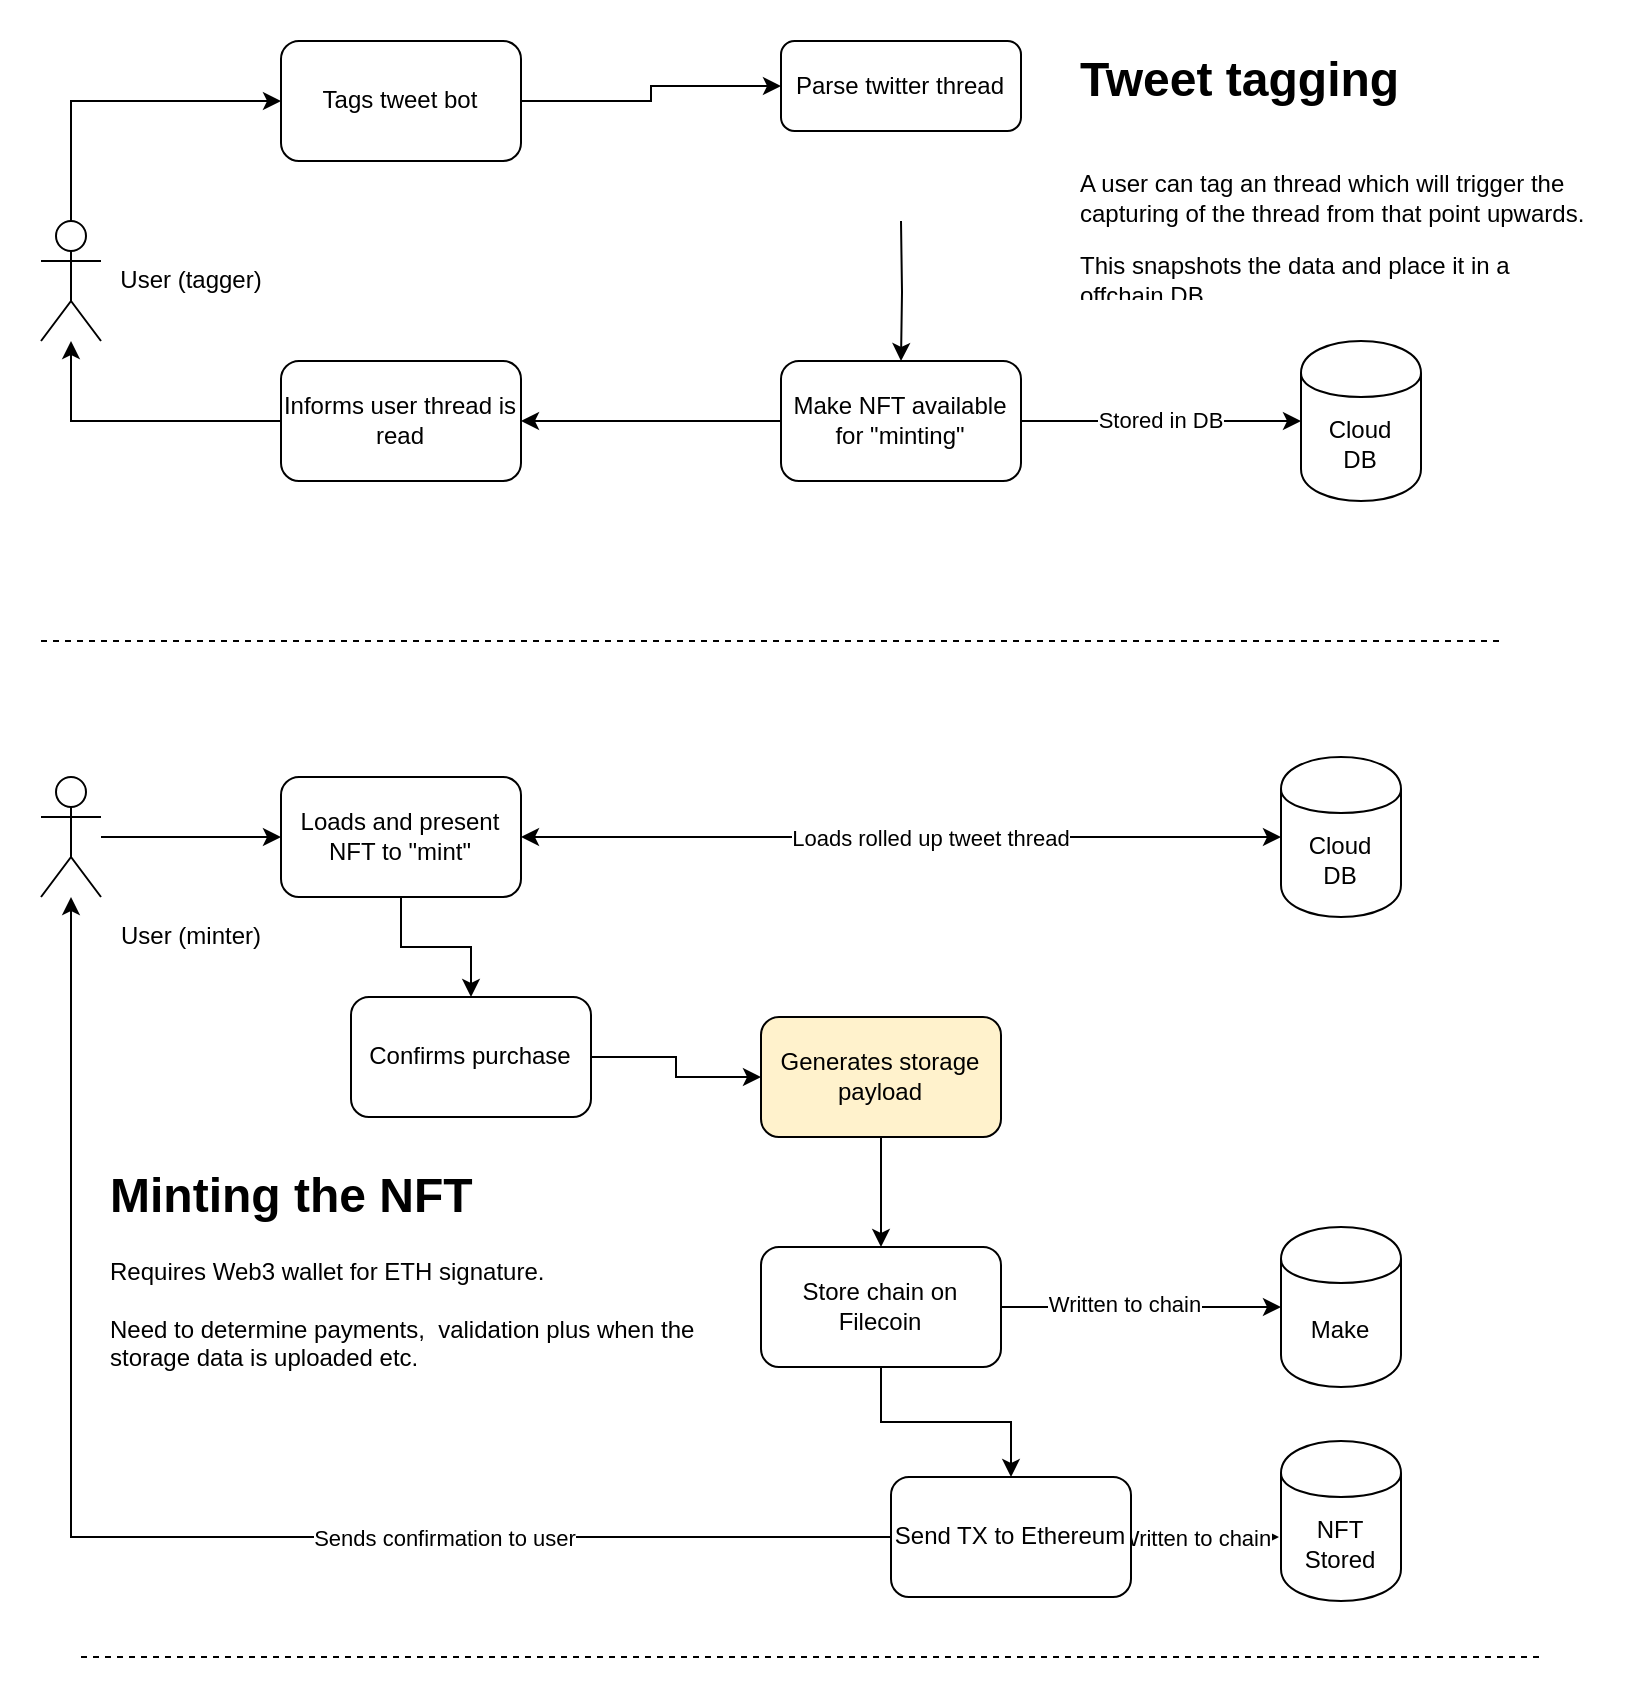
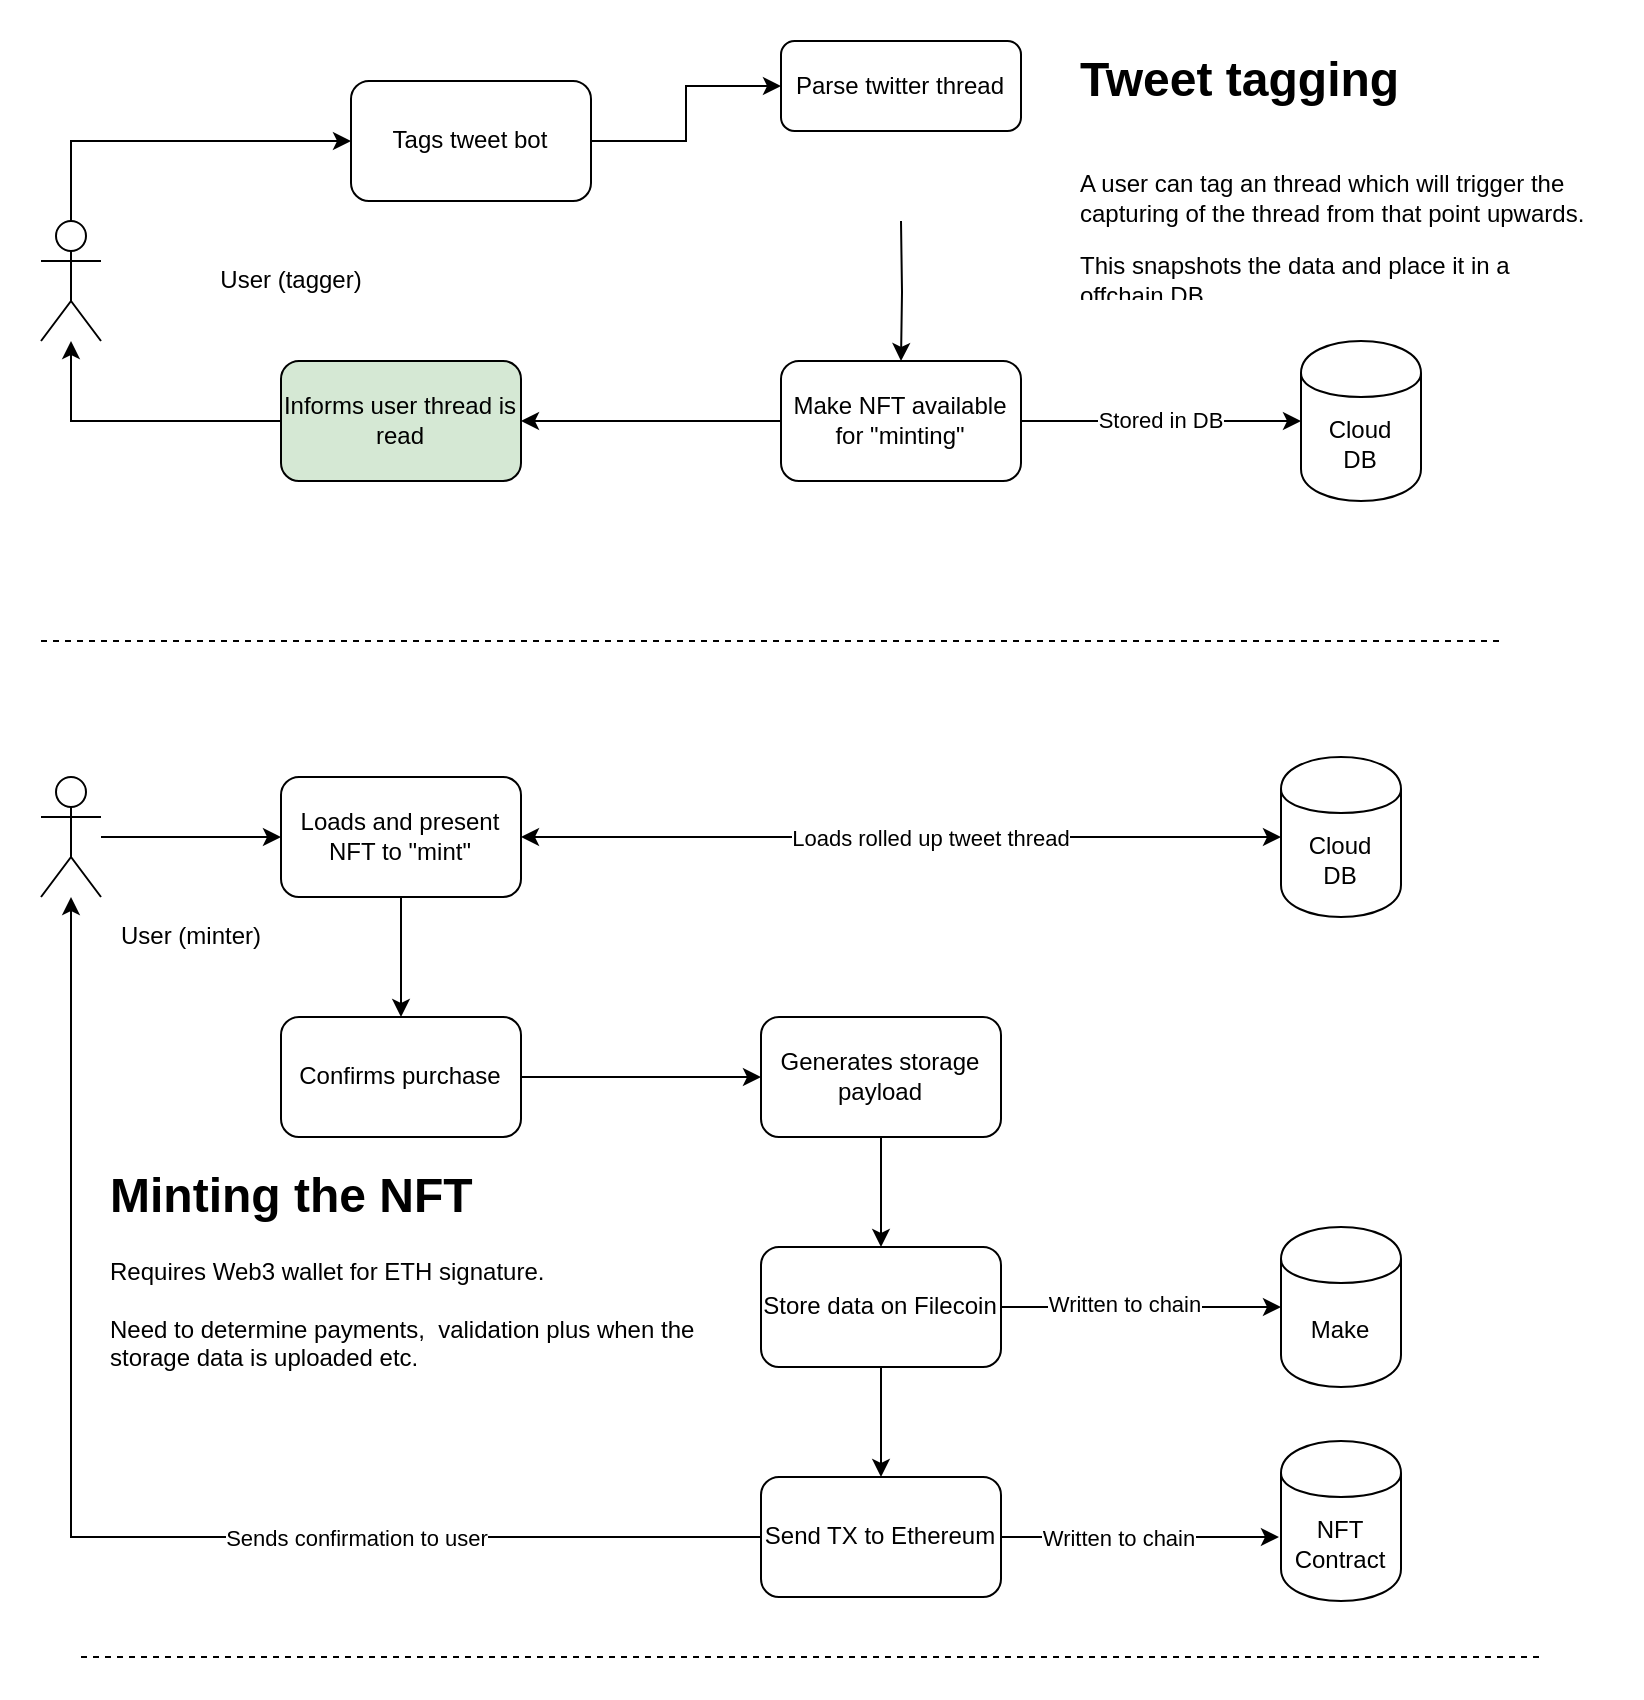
(401, 101) -> (471, 141)
(191, 281) -> (291, 281)
(401, 421) -> (401, 421)
(471, 1057) -> (401, 1077)
(881, 1077) -> (881, 1077)
(881, 1307) -> (881, 1307)
(1011, 1537) -> (881, 1537)
(1341, 1545) -> (1341, 1545)
